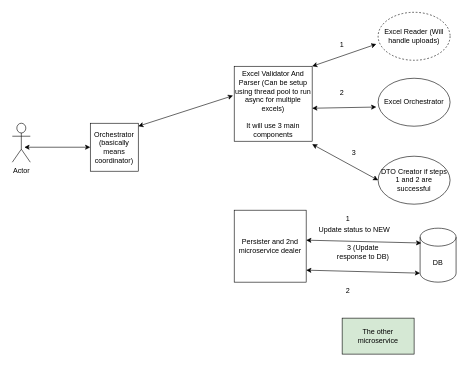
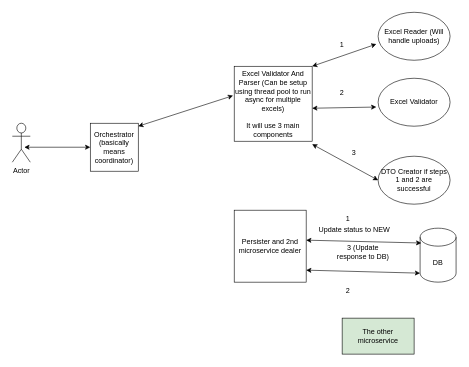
(414, 36) -> (414, 36)
(414, 102) -> (414, 102)
